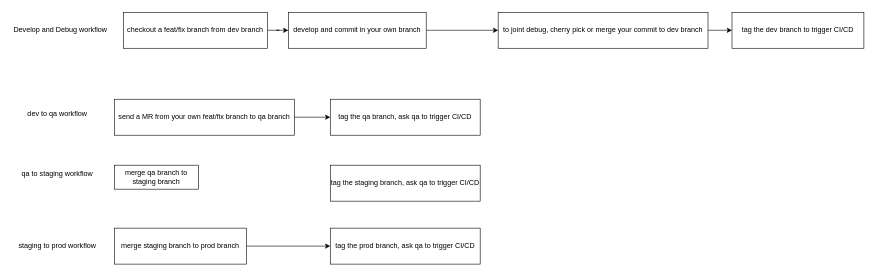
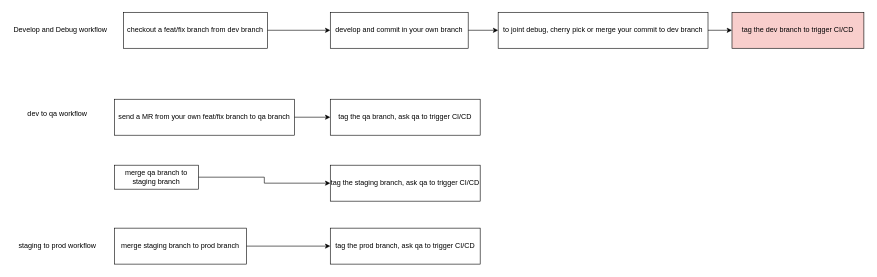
(357, 30) -> (399, 30)
(798, 30) -> (798, 30)
(57, 174) -> none
none -> (264, 182)
